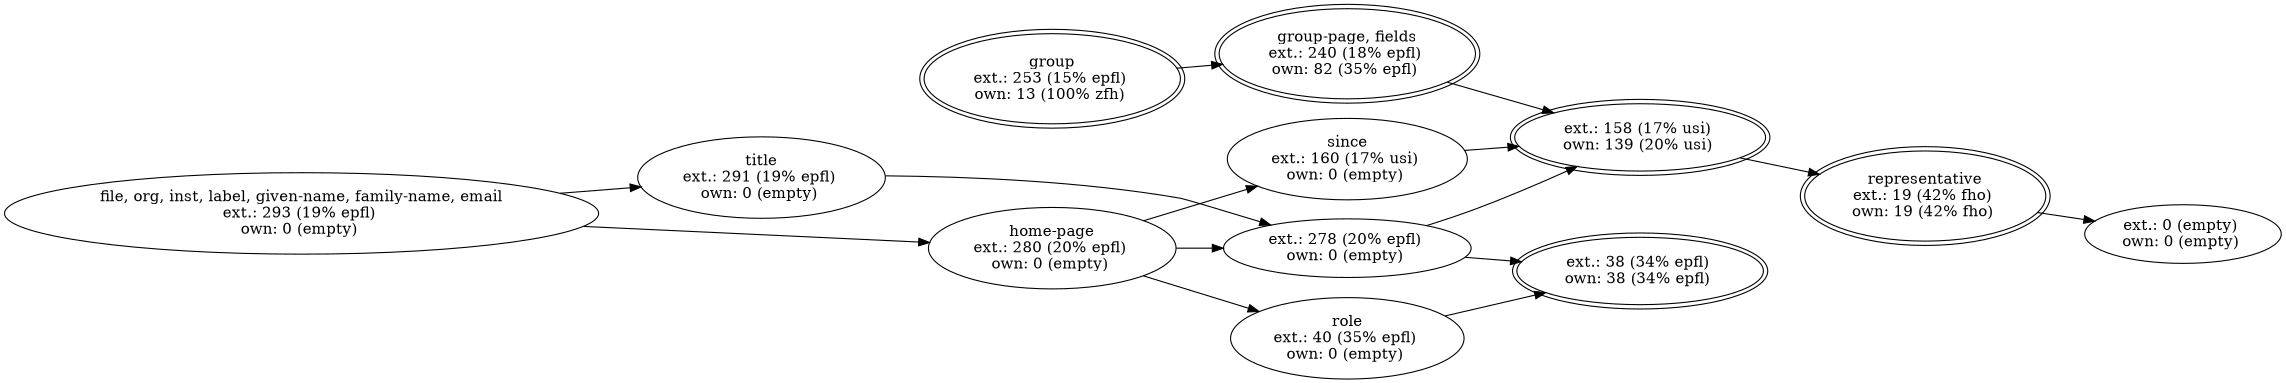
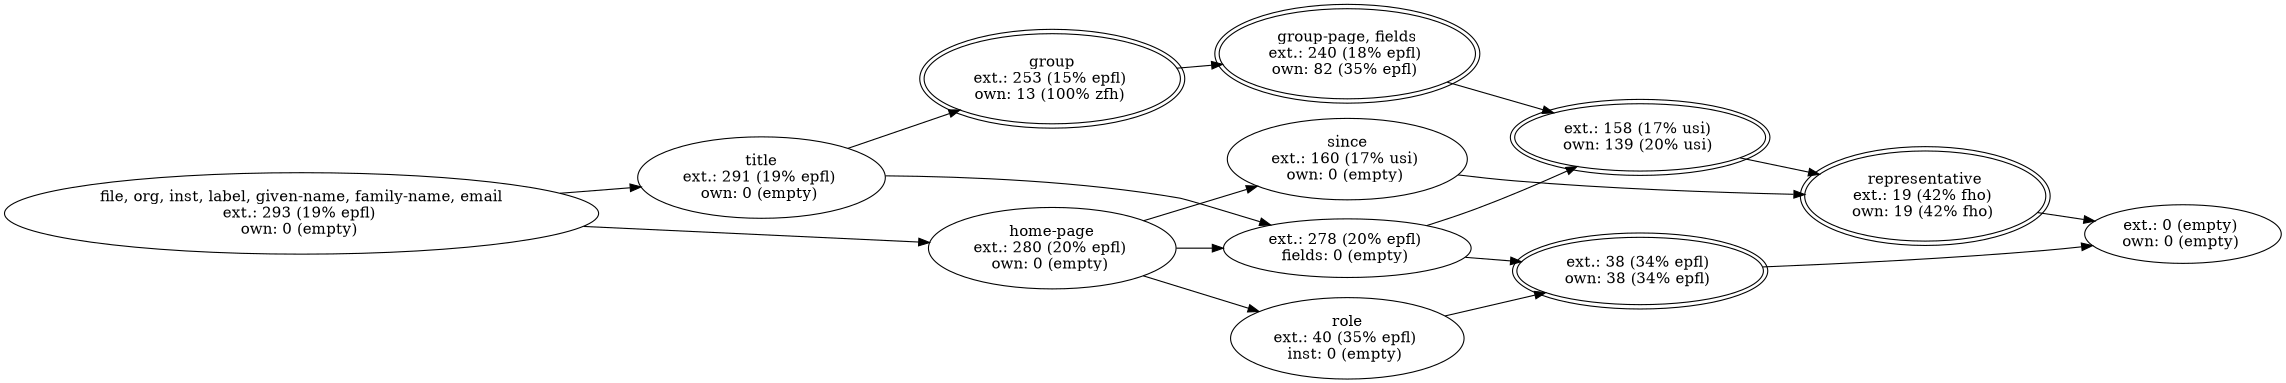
none -> (899, 131)
(1486, 149) -> (1626, 188)
(1347, 248) -> (1347, 248)
none -> (1922, 259)
(1347, 338) -> (1347, 338)
